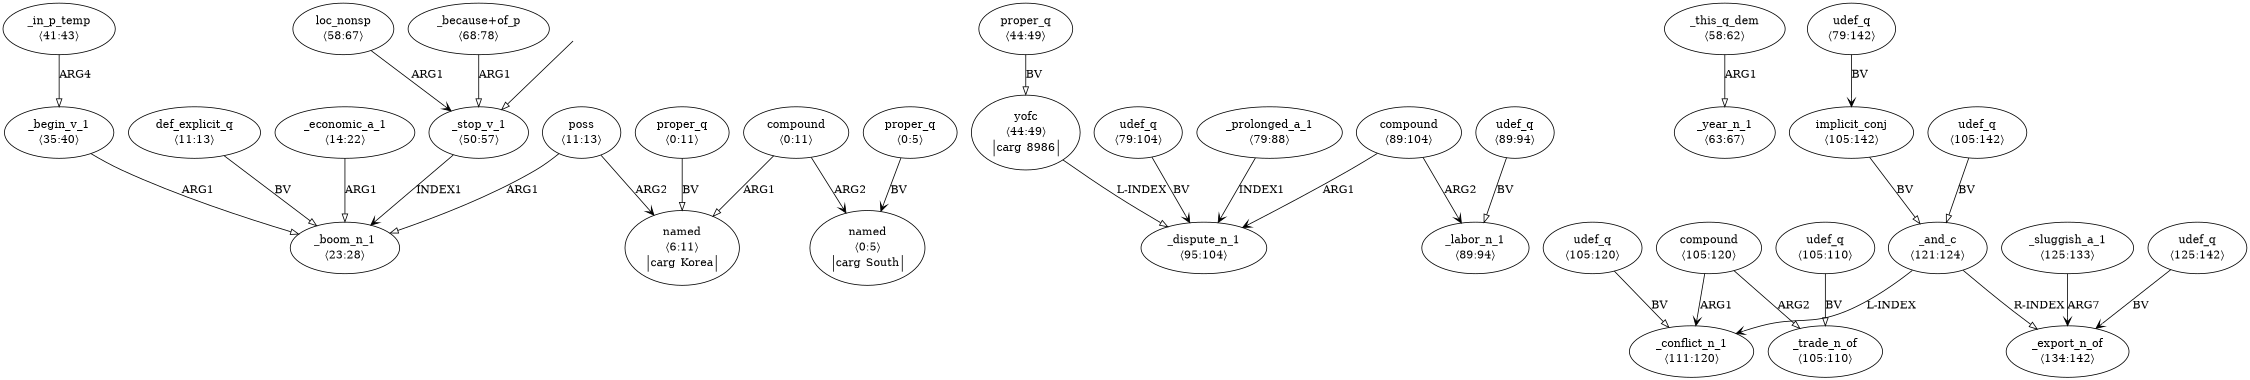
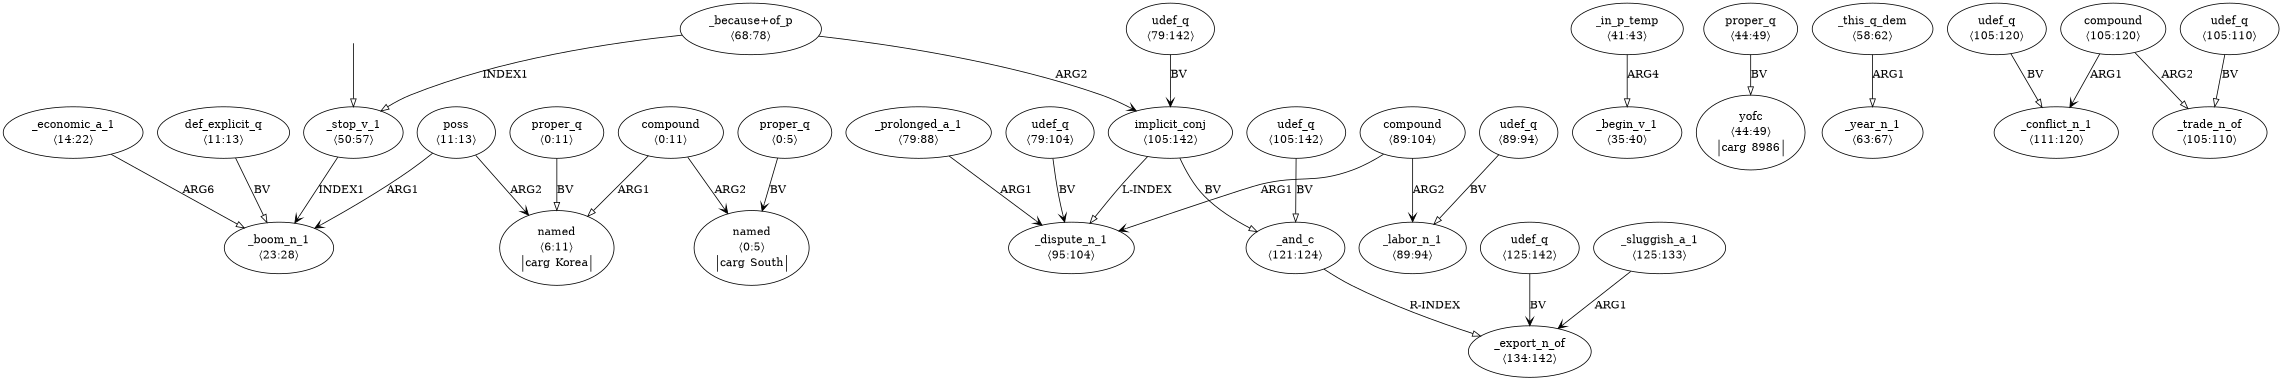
(343, 29) -> none
none -> (977, 61)
(495, 75) -> (505, 75)
(361, 190) -> (199, 190)
(1262, 190) -> (1016, 190)
(1111, 192) -> (1121, 186)
(189, 198) -> none
(481, 198) -> (379, 191)
(2084, 306) -> (1611, 306)
(1834, 316) -> none
